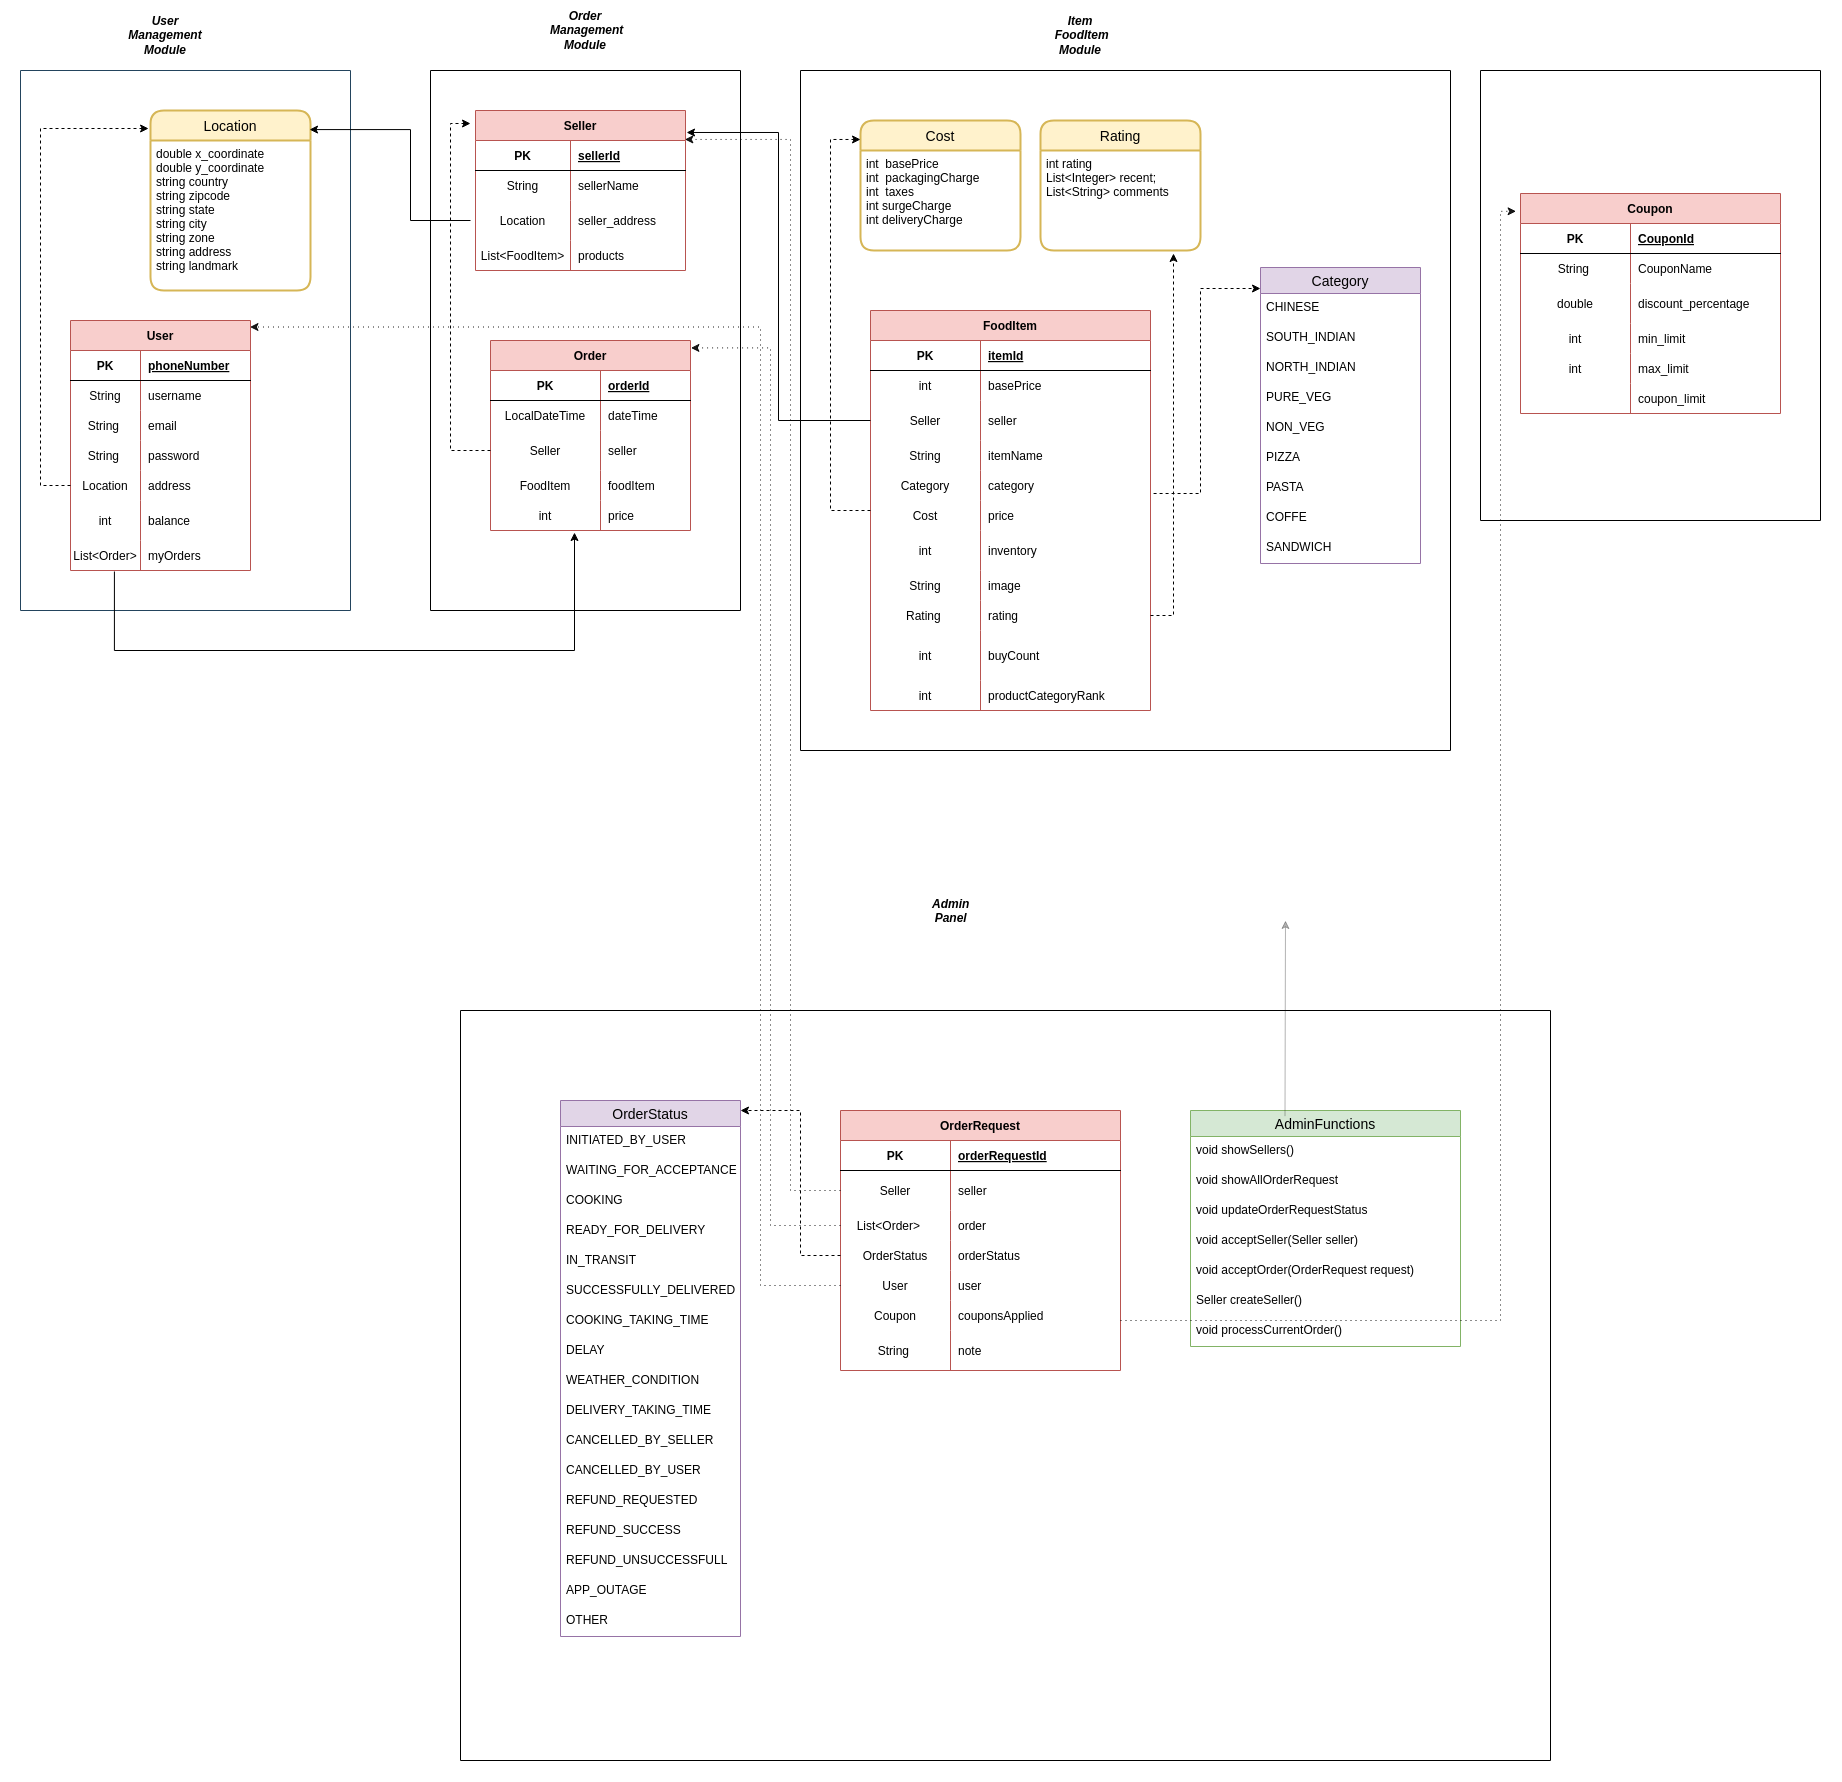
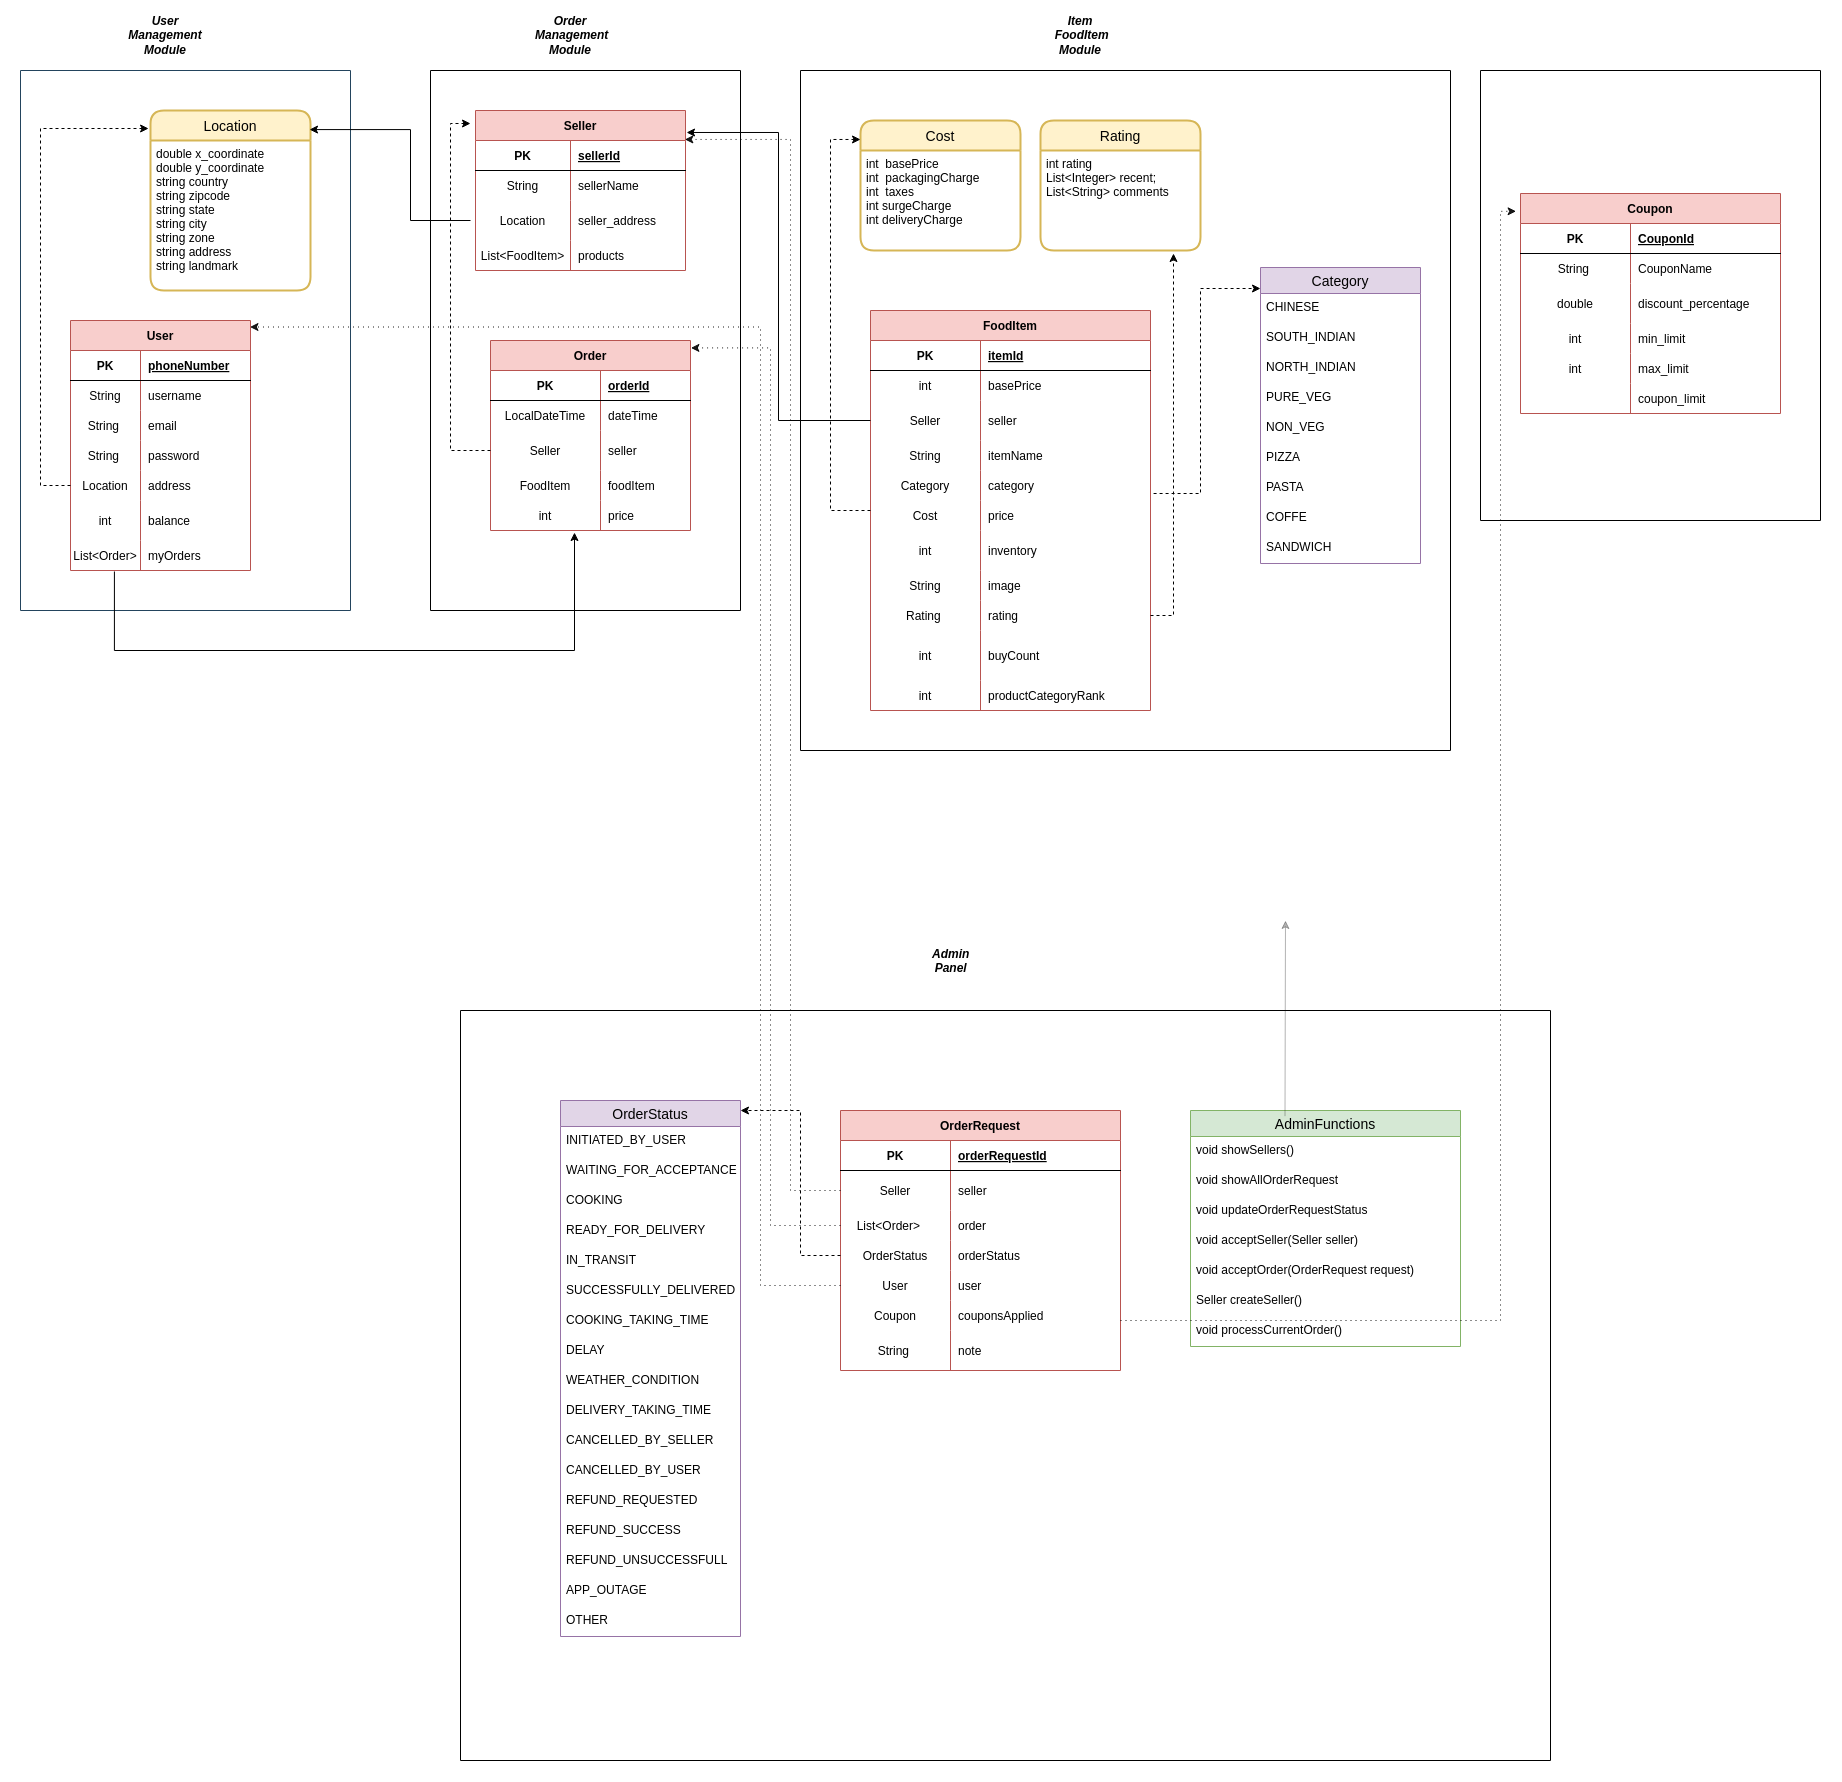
(586, 31) -> (571, 36)
(956, 916) -> (956, 966)
